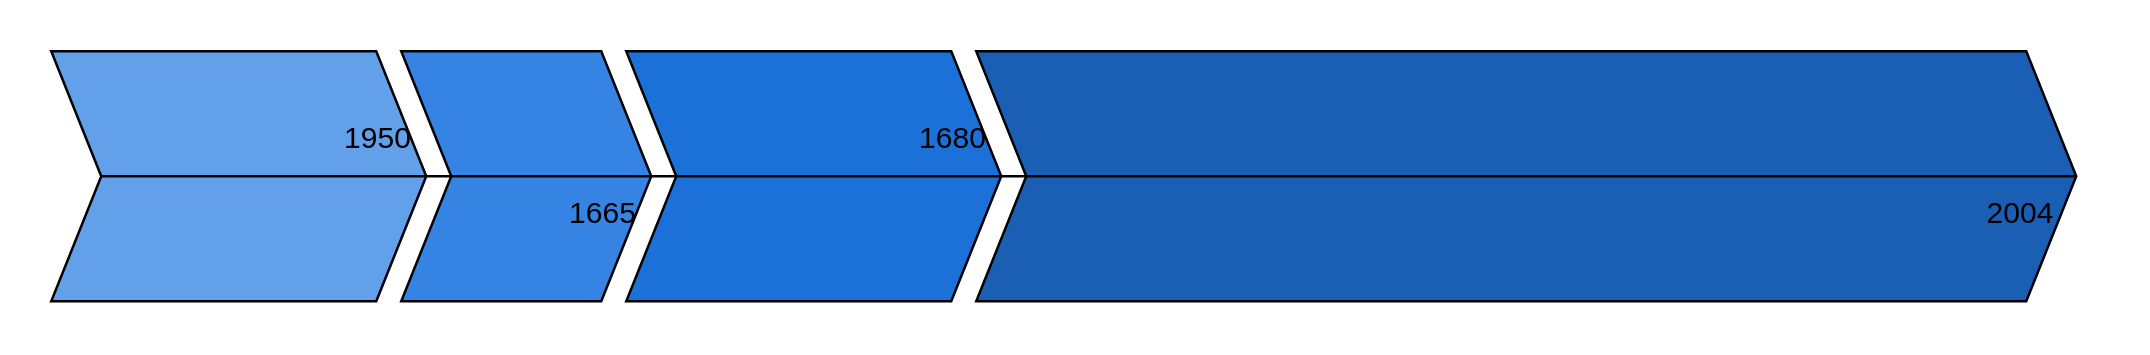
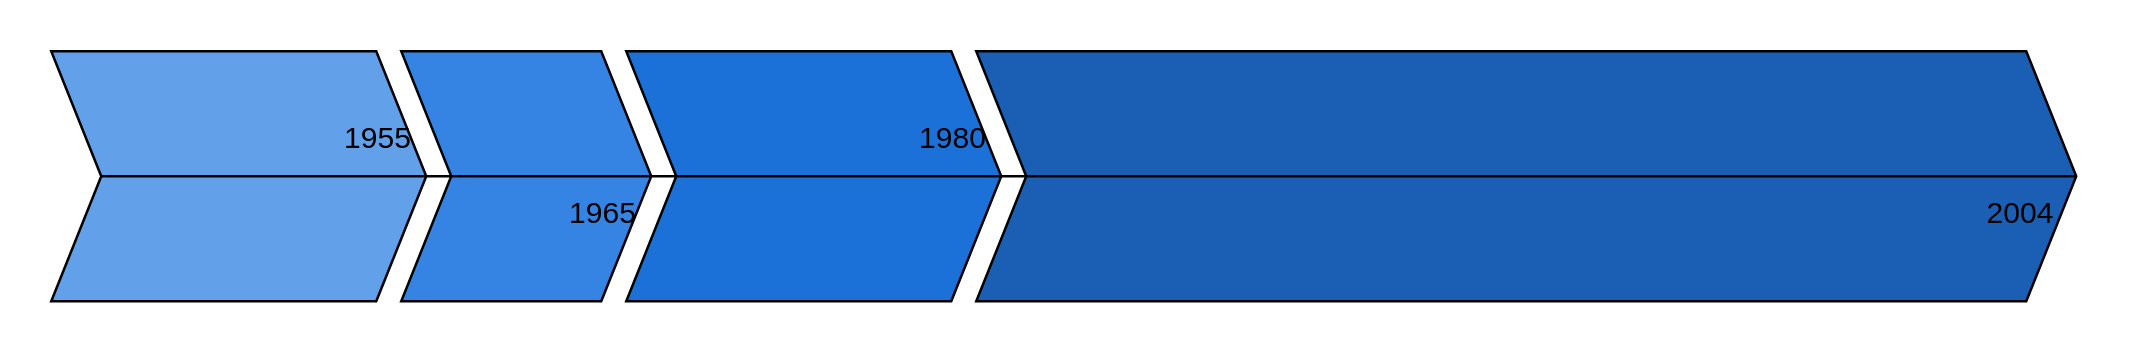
(379, 139) -> (379, 139)
(954, 139) -> (954, 139)
(604, 214) -> (604, 214)
